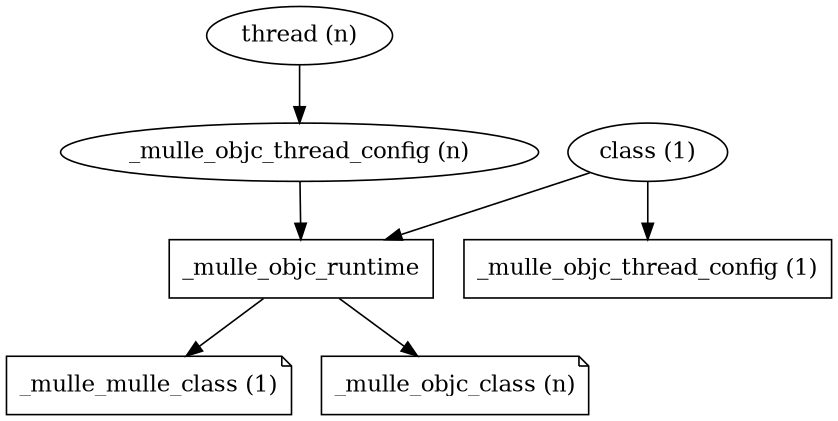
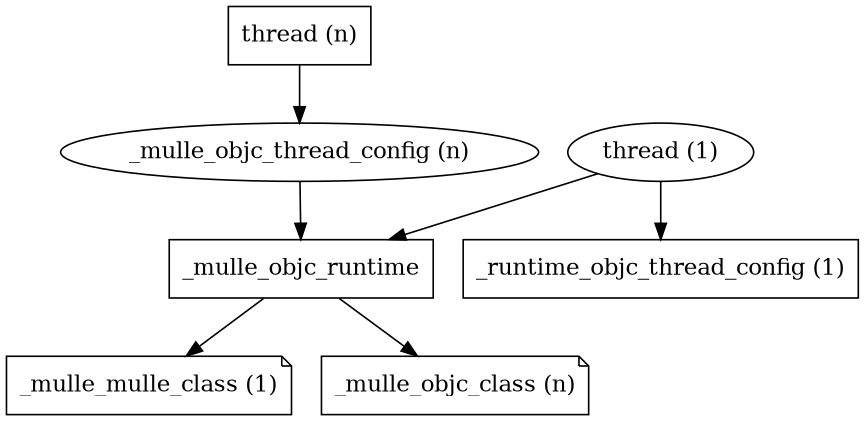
(300, 36) -> (300, 36)
(648, 152) -> (661, 152)
(648, 269) -> (661, 269)
